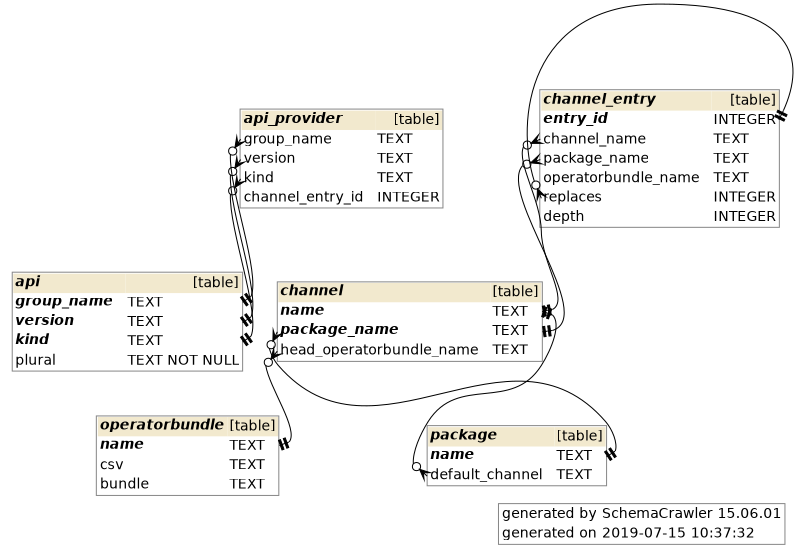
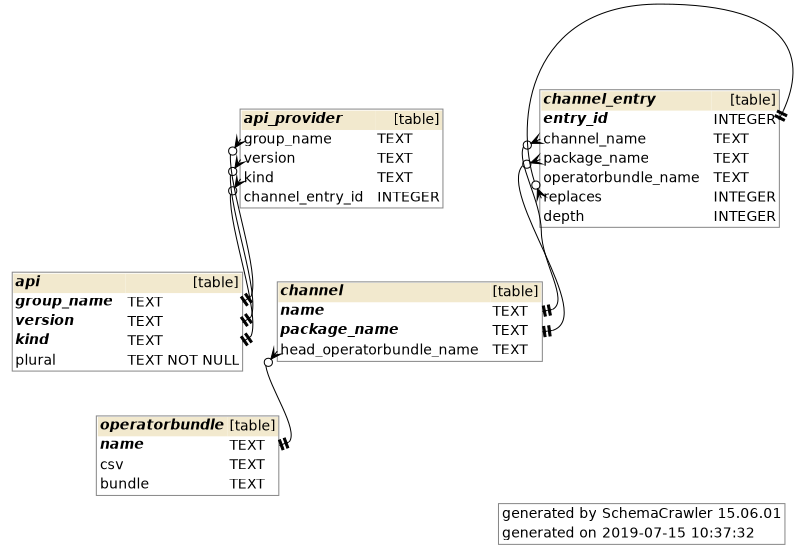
(517, 456) -> none
